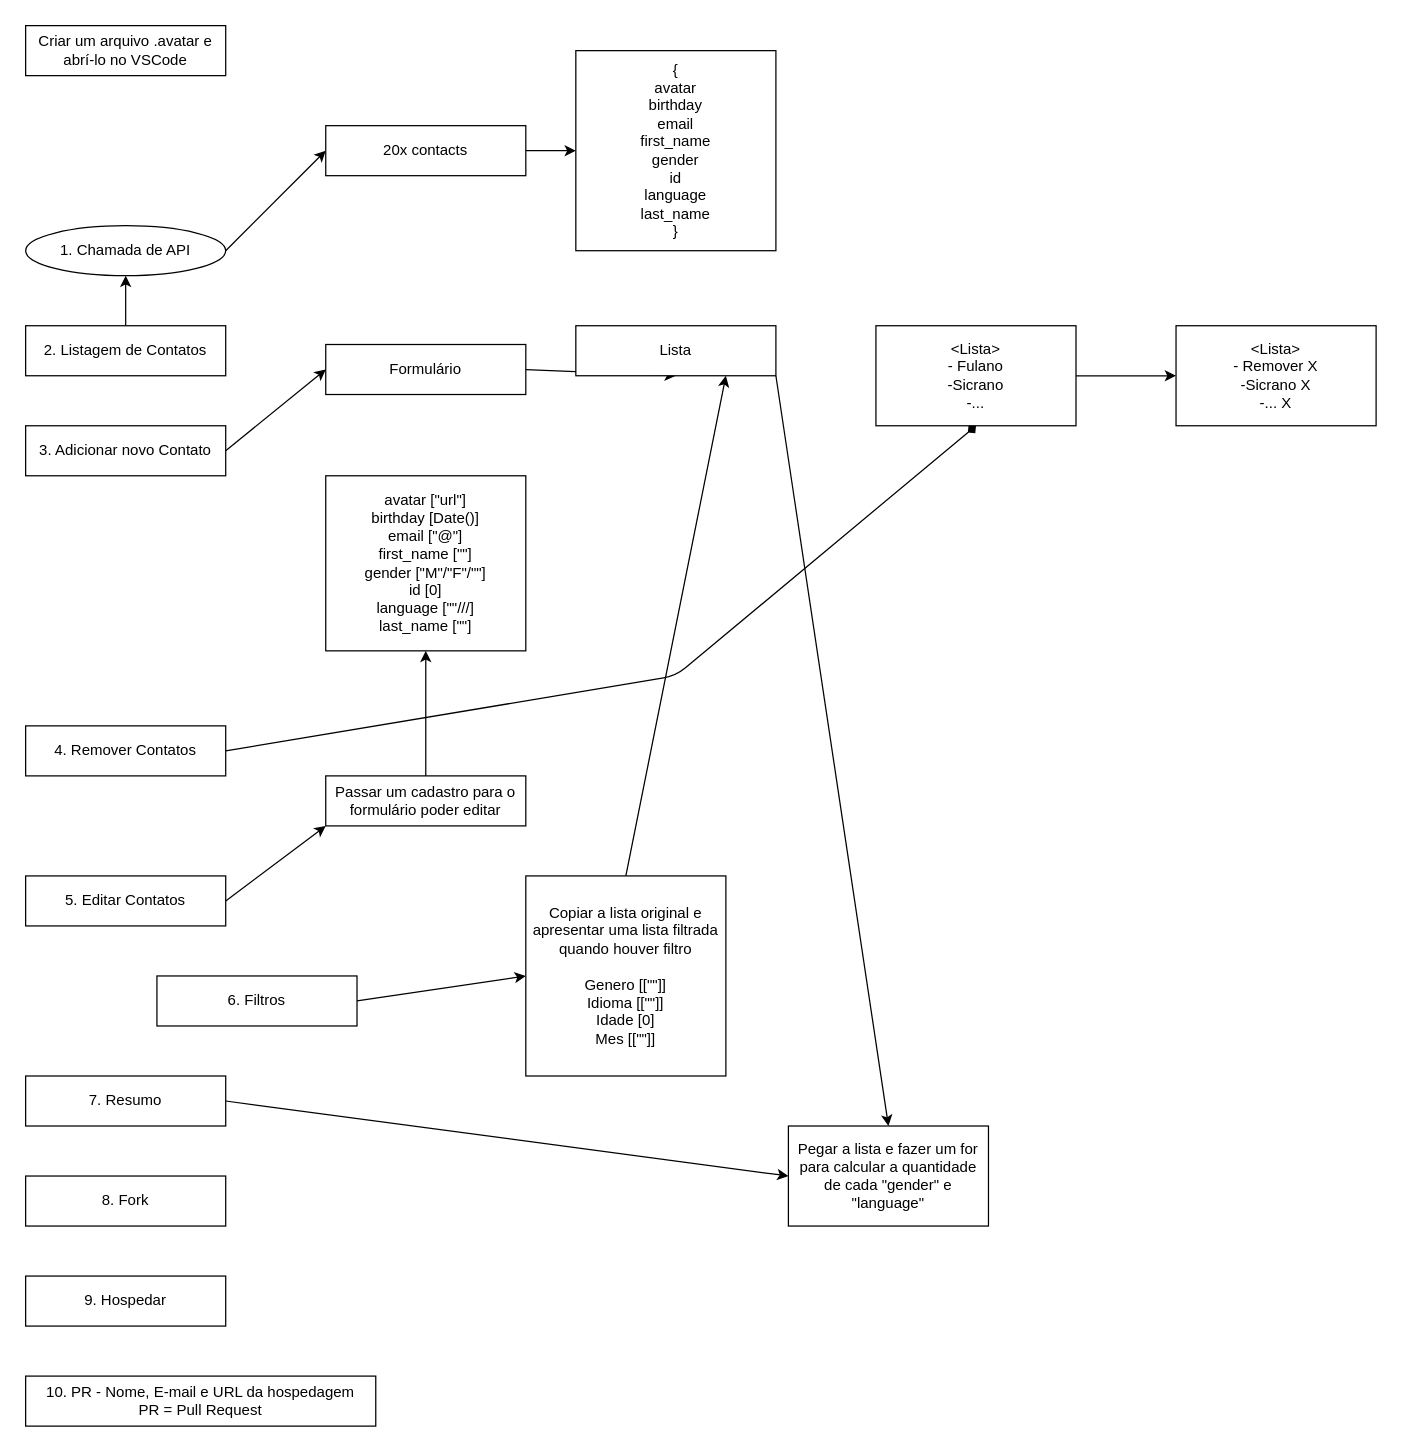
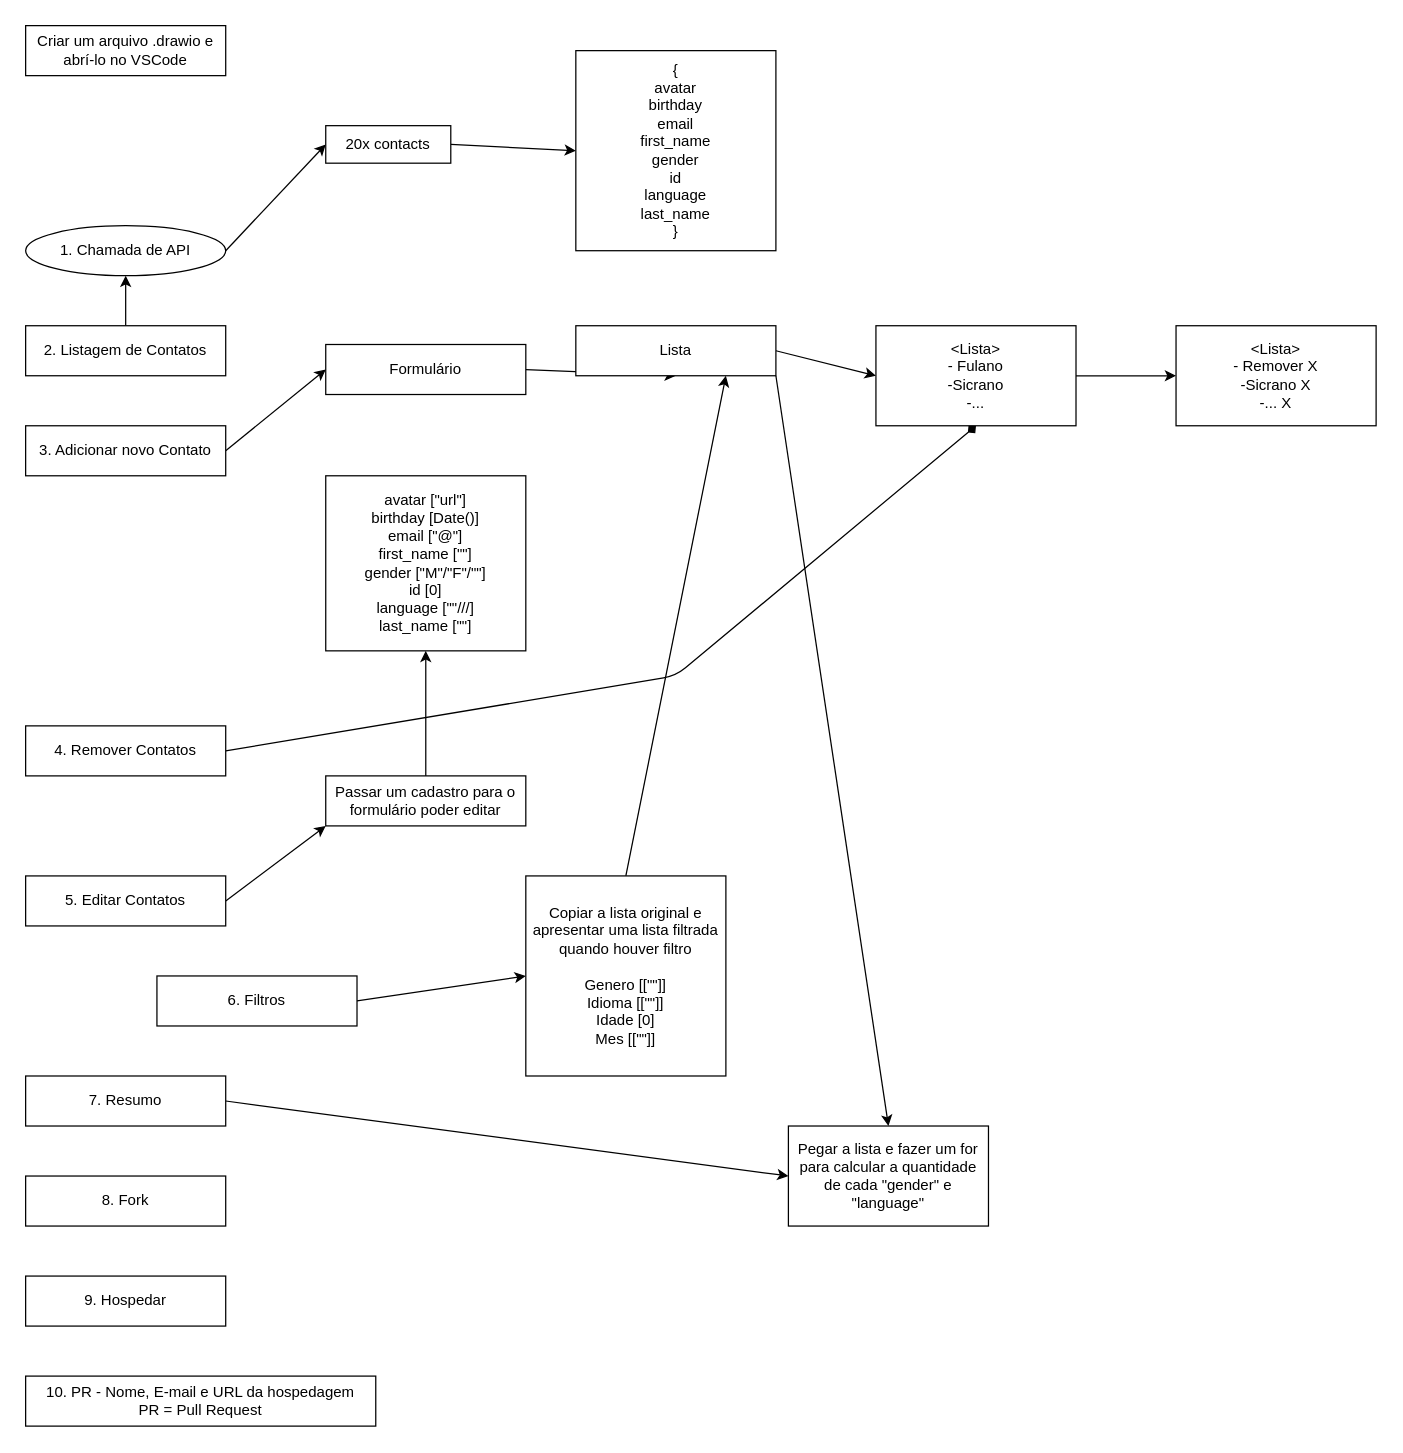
(126, 51) -> (126, 51)
(426, 151) -> (388, 144)
none -> (821, 362)
